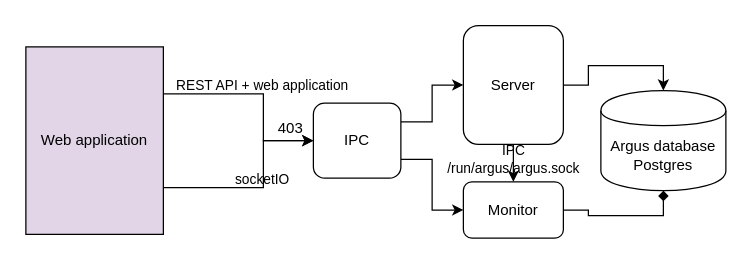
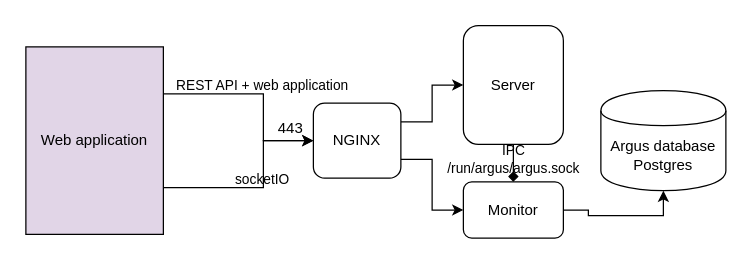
(612, 66) -> none
(291, 128) -> (291, 128)
(357, 141) -> (357, 141)
(513, 172) -> (513, 171)
(663, 201) -> (663, 201)
